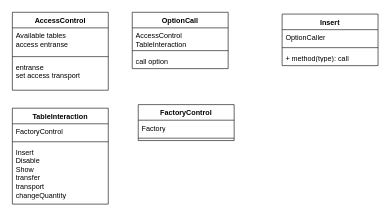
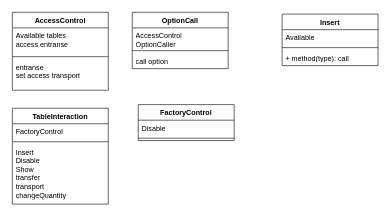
(307, 38) -> (301, 38)
(166, 41) -> (161, 41)
(156, 129) -> (154, 129)
